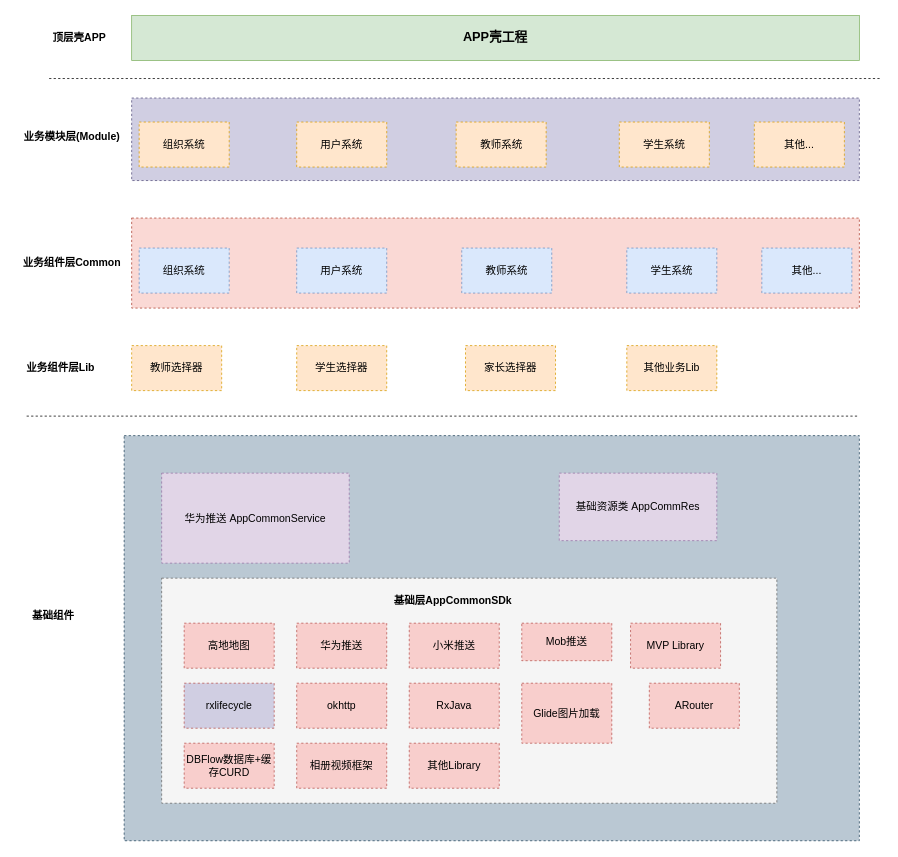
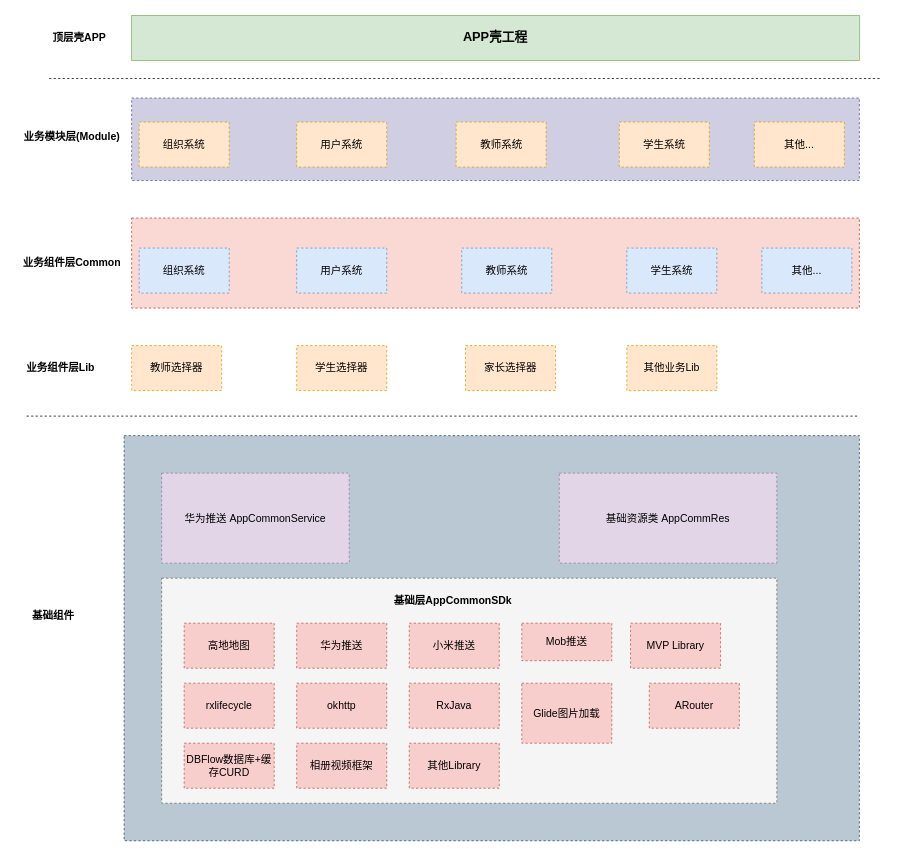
(638, 507) -> (668, 518)
(229, 705) -> (229, 705)
